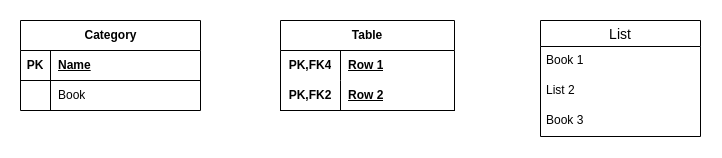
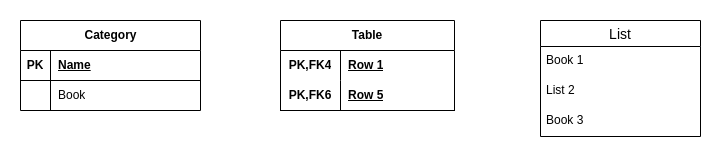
(311, 96) -> (311, 96)
(364, 96) -> (364, 96)
